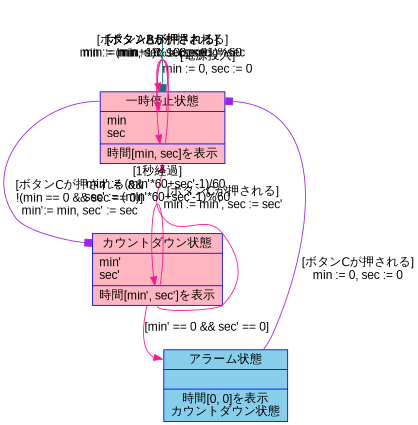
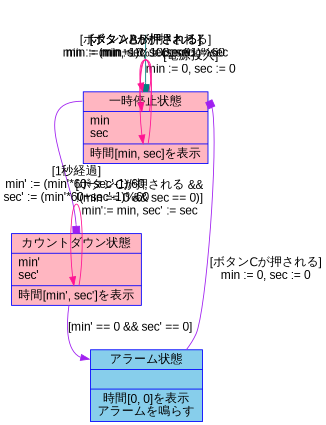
(232, 248) -> none
(144, 333) -> (68, 334)
(226, 411) -> (146, 411)
